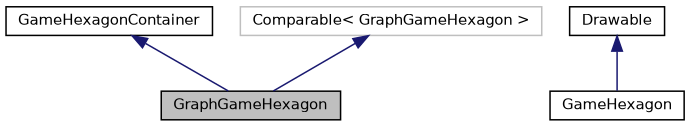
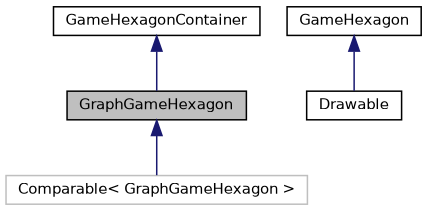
(314, 67) -> (157, 156)
(617, 71) -> (354, 71)
